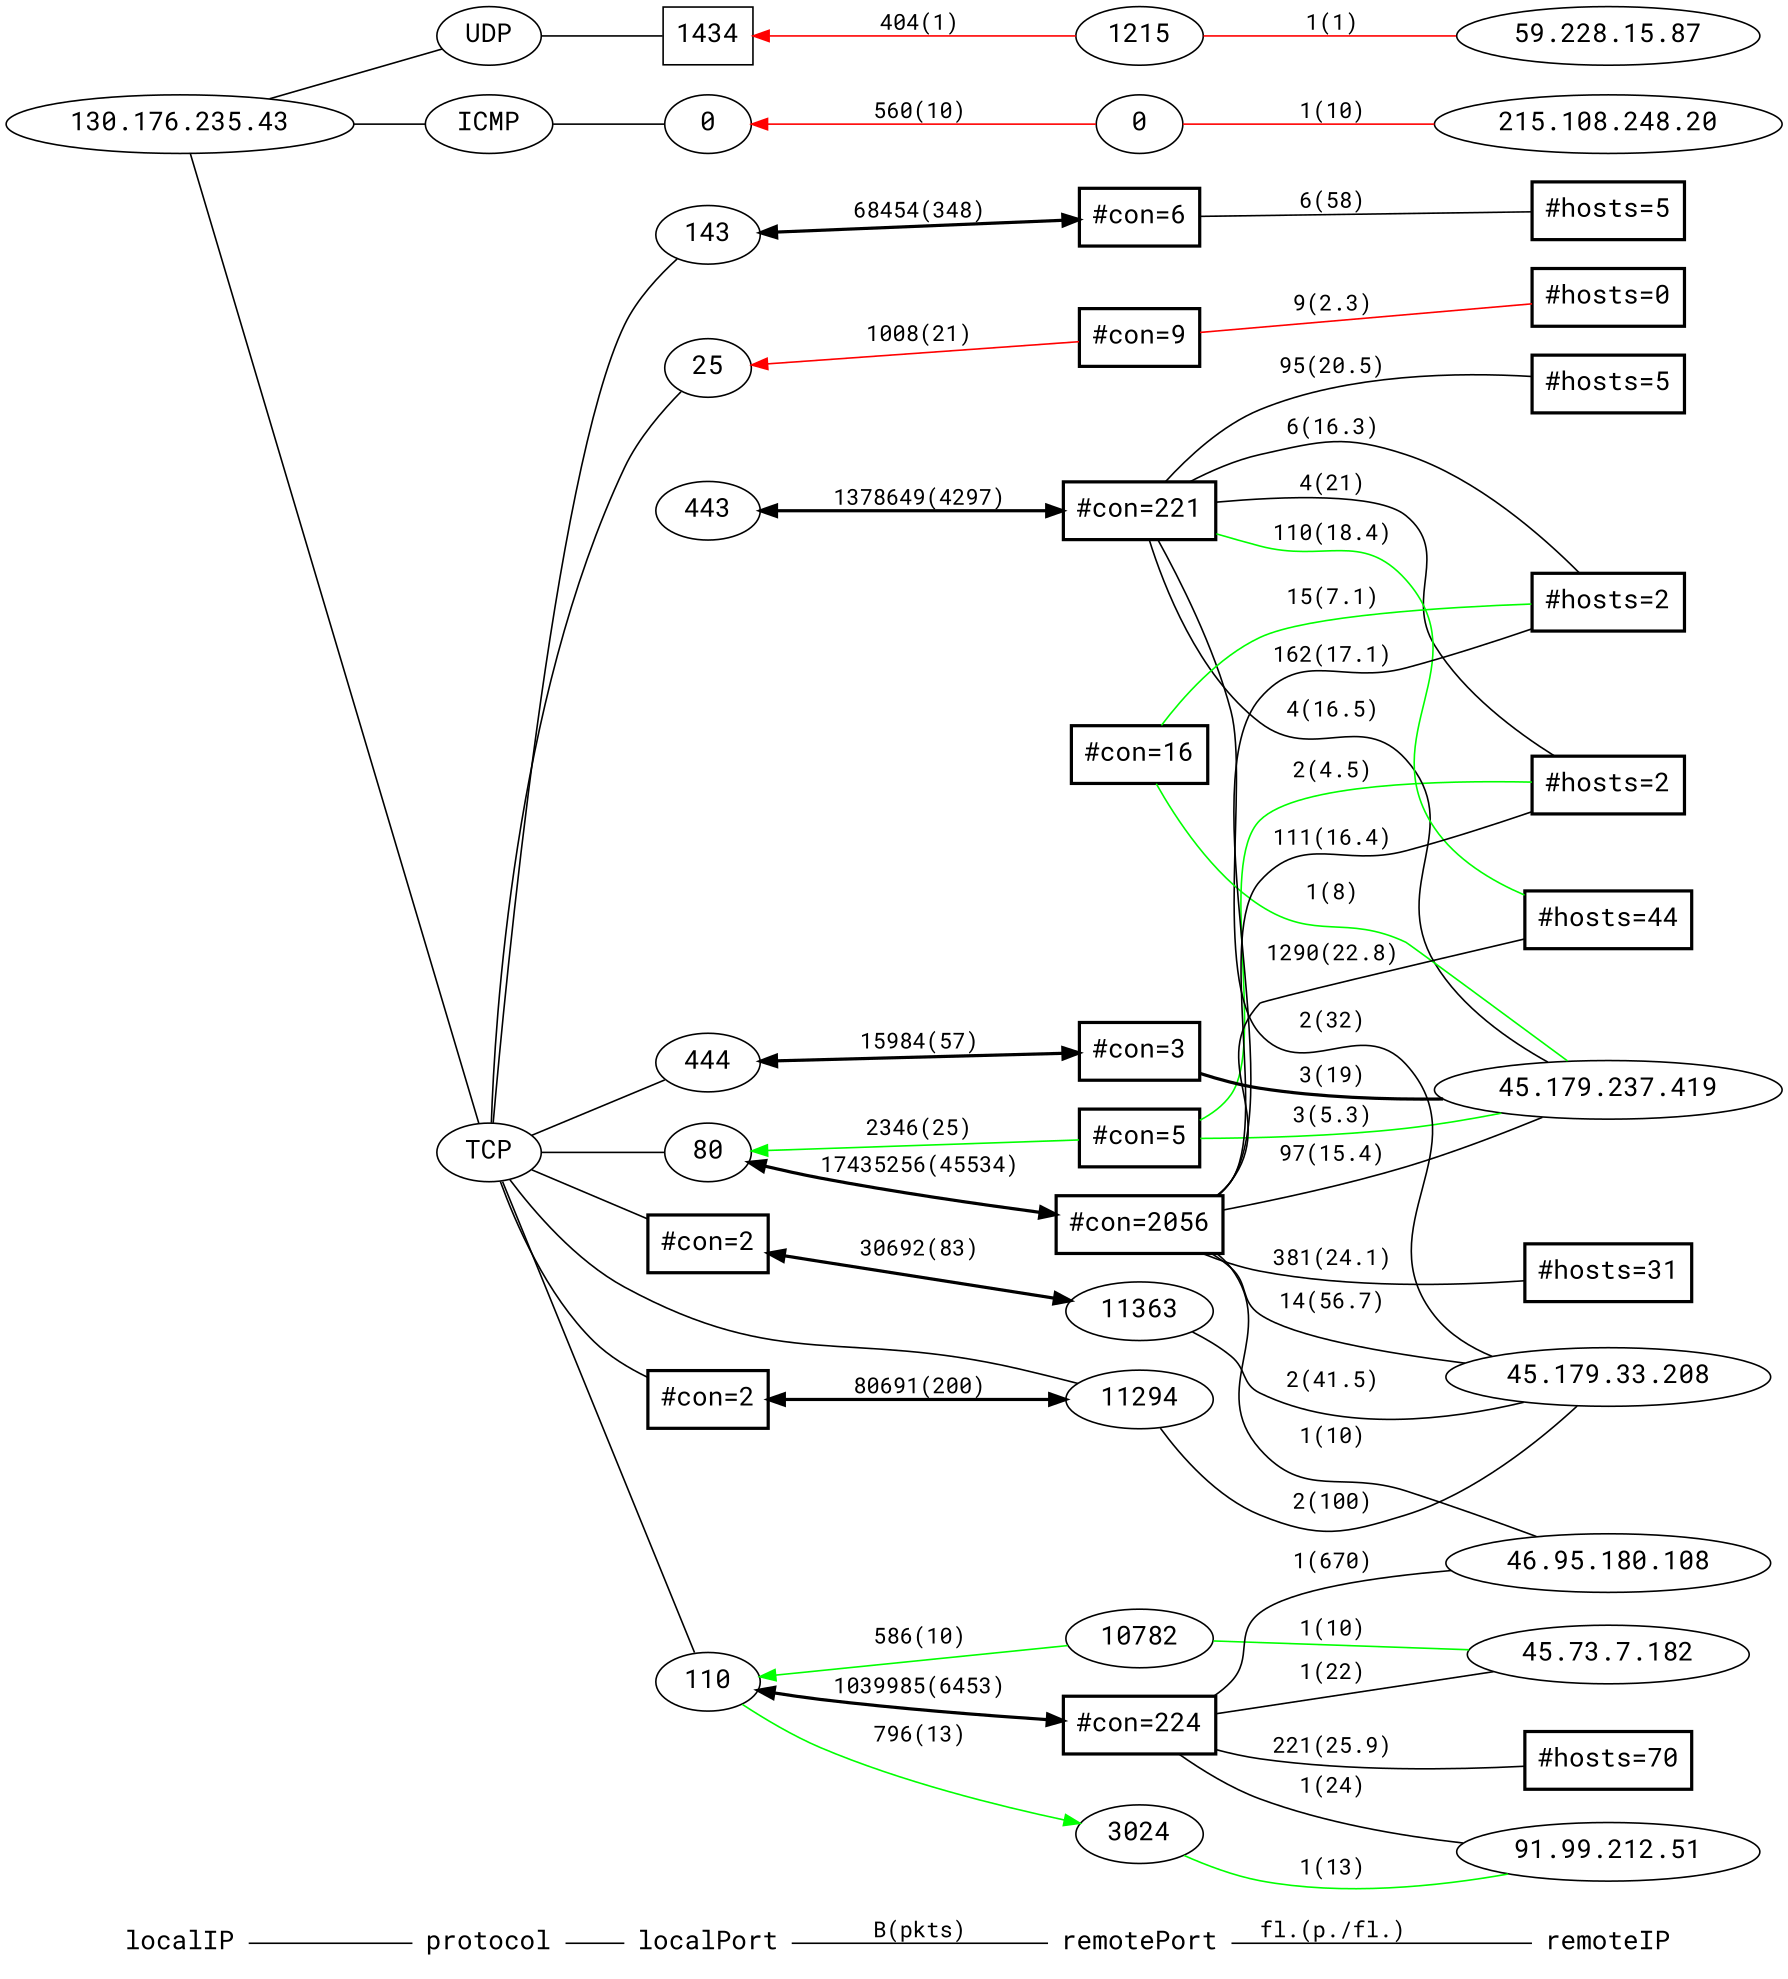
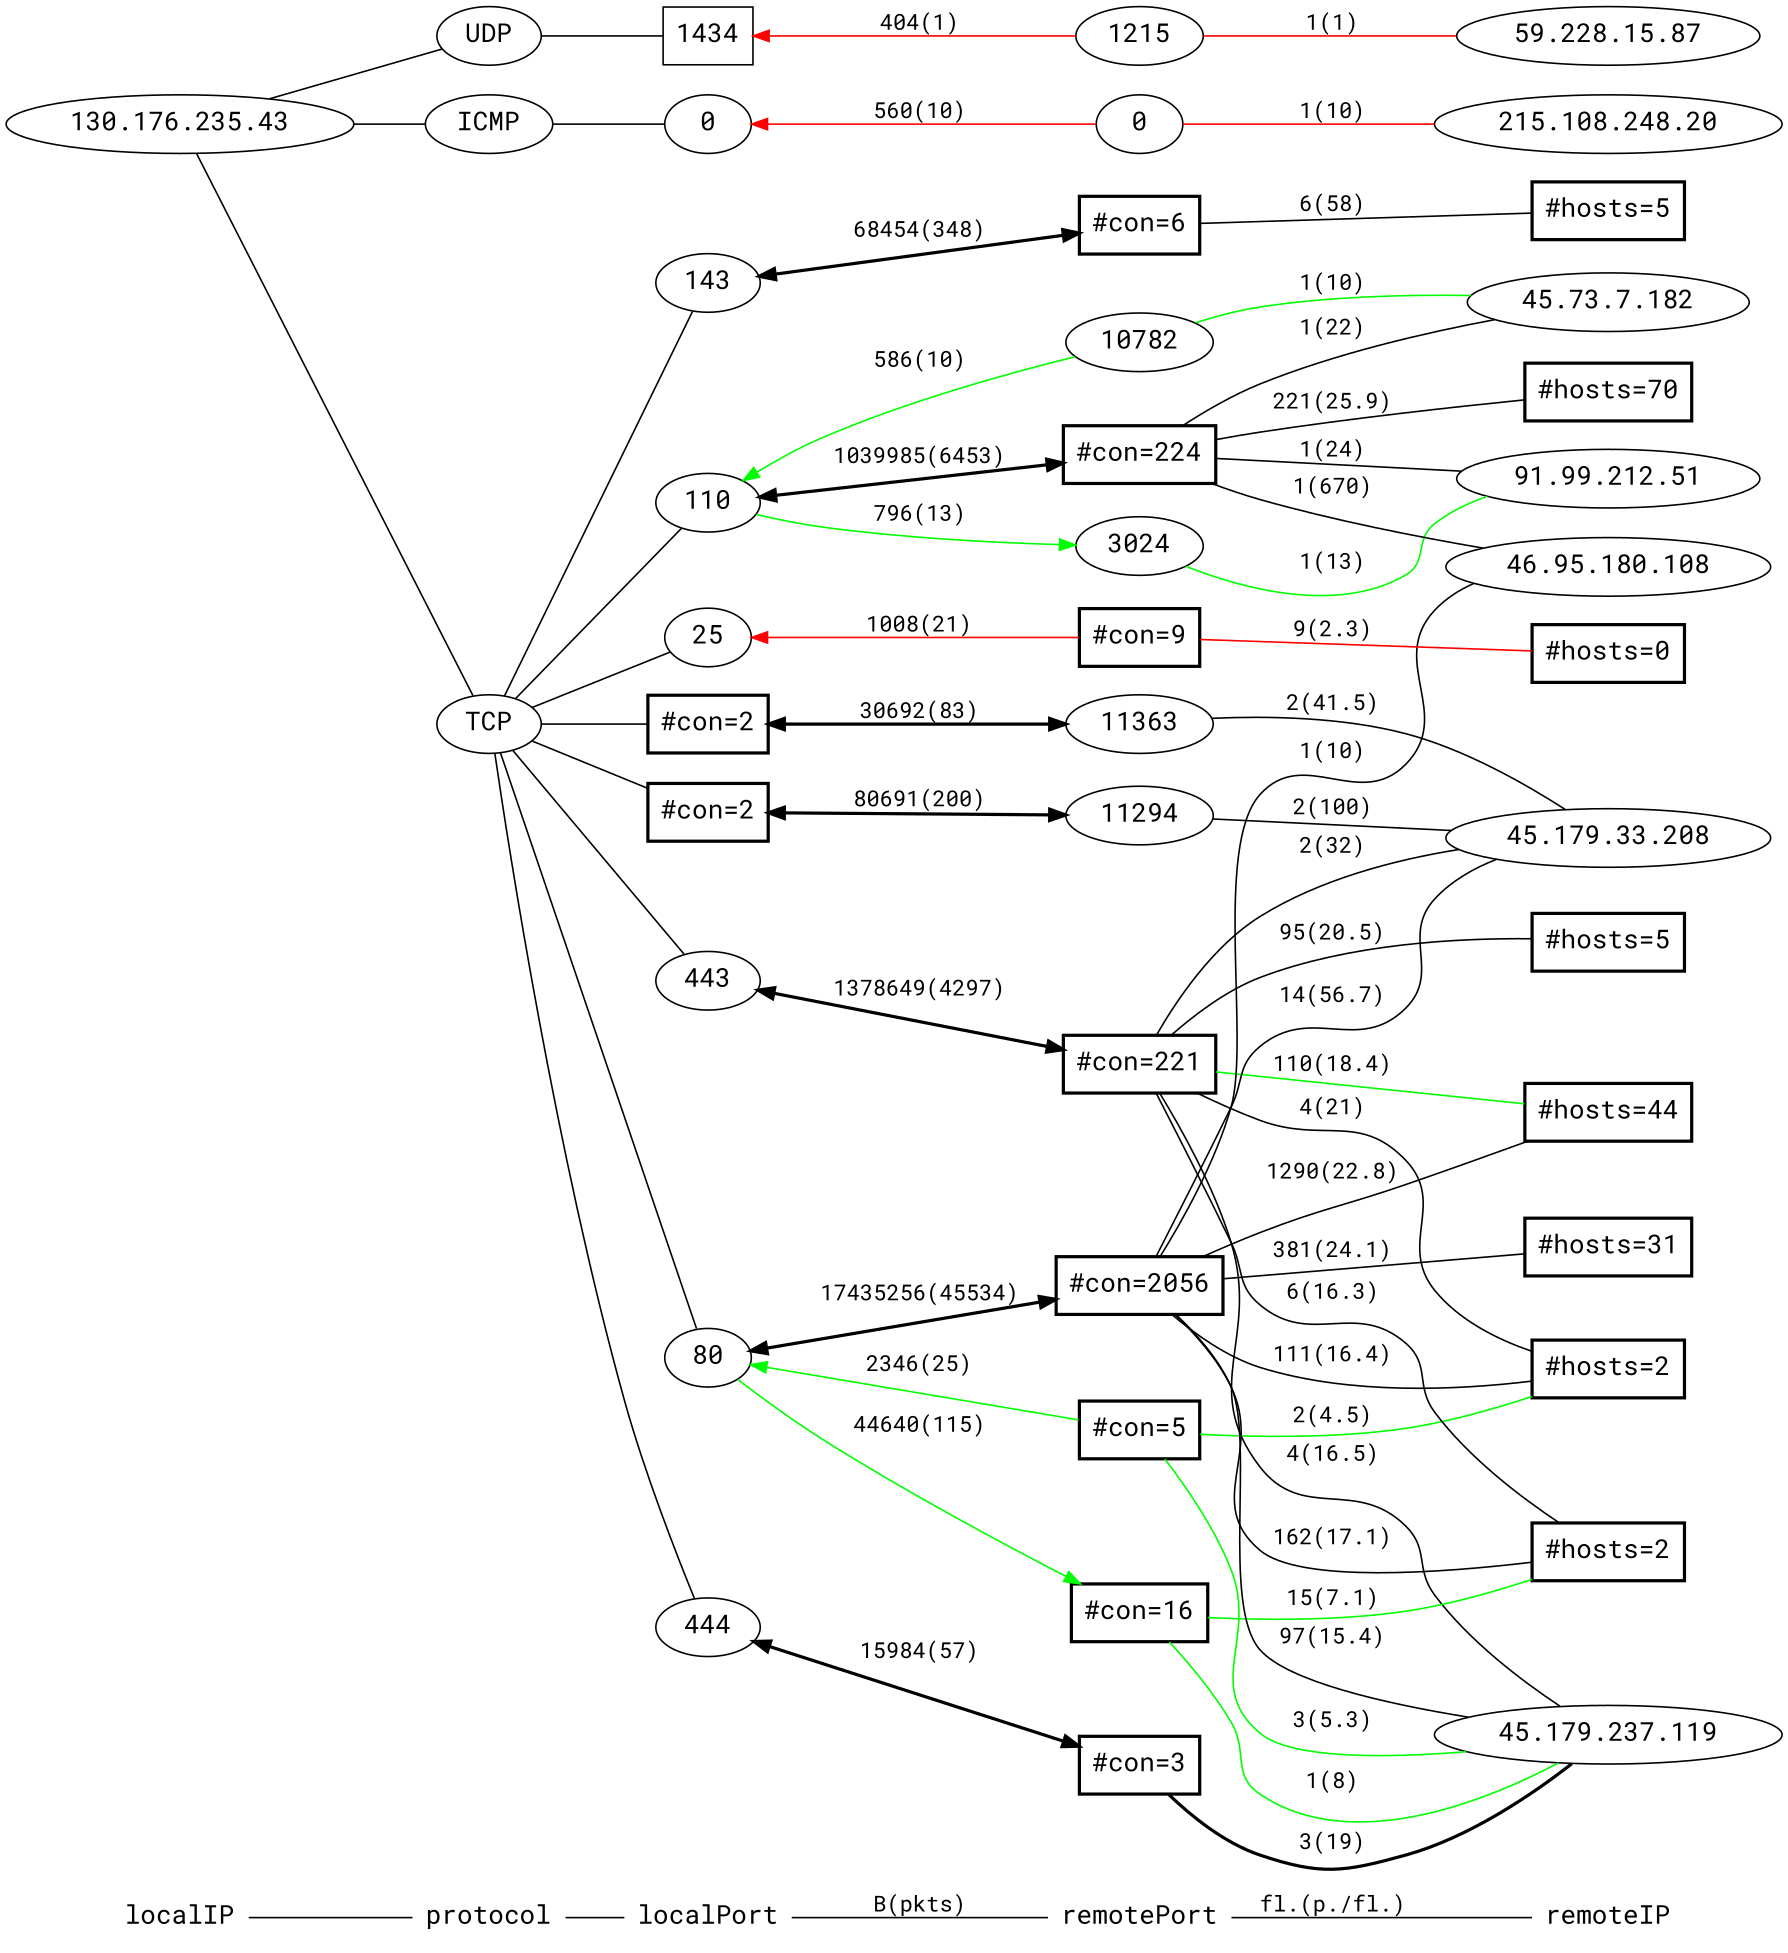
(1608, 1090) -> (1608, 1735)
(769, 1339) -> (598, 852)
none -> (898, 1485)
